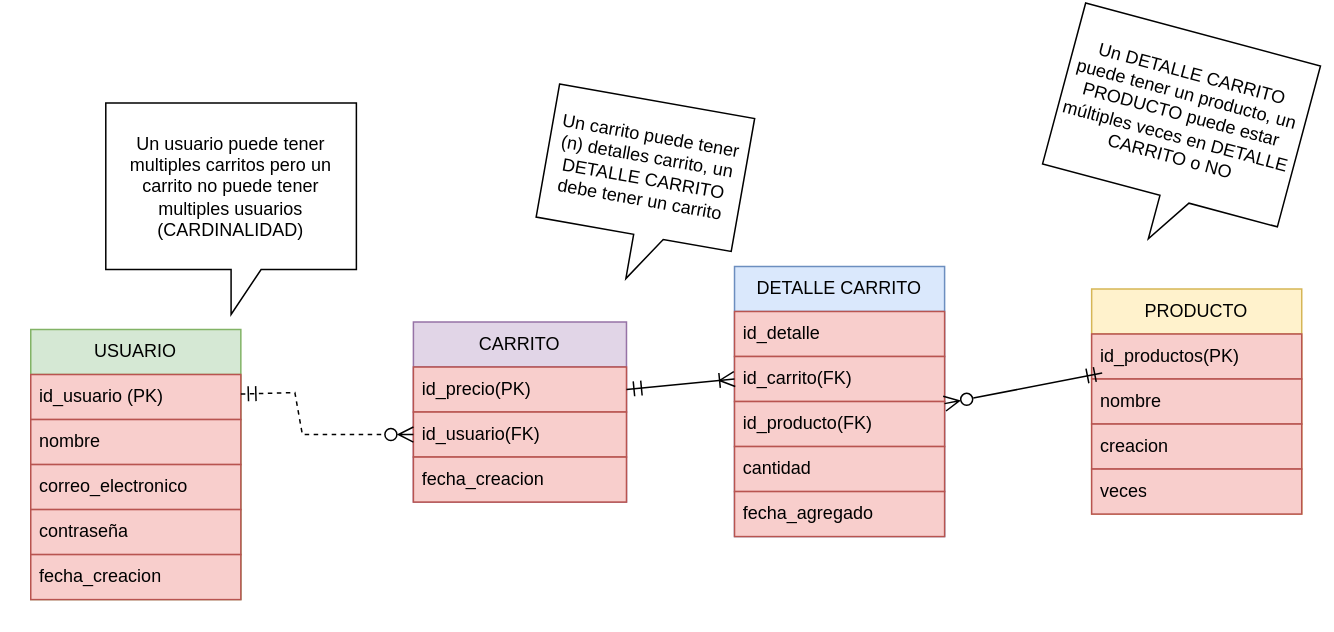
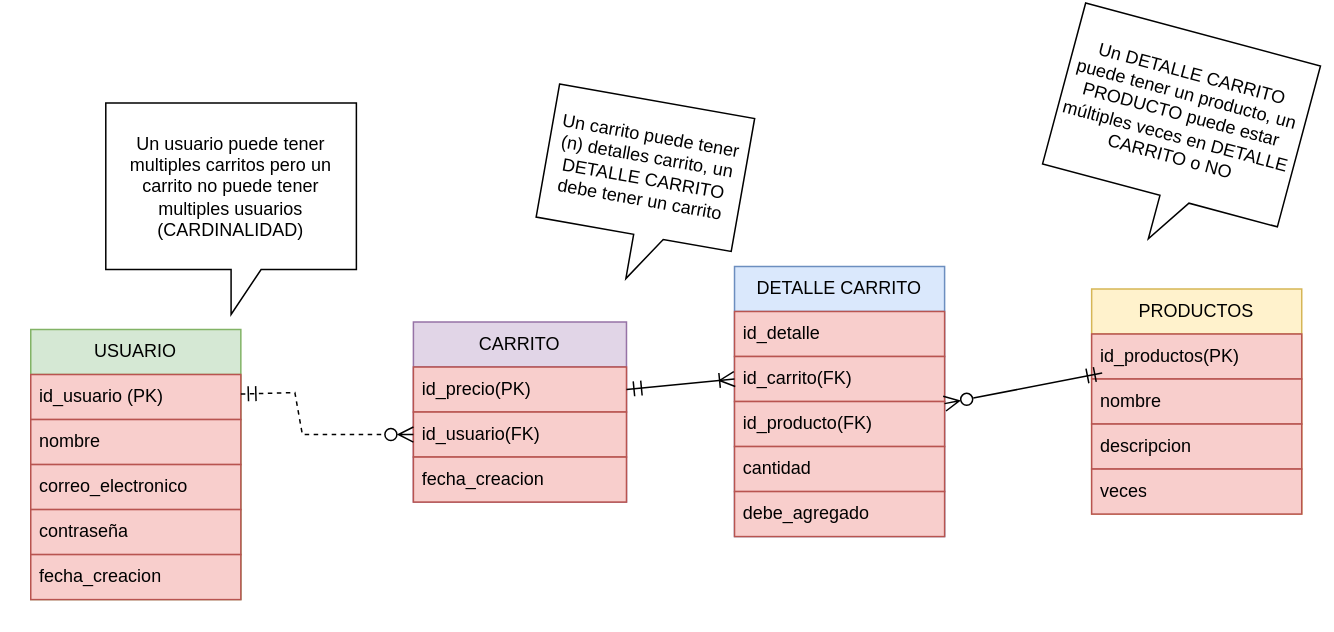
(1196, 311) -> (1196, 311)
(1138, 446) -> (1151, 446)
(814, 514) -> (809, 514)
